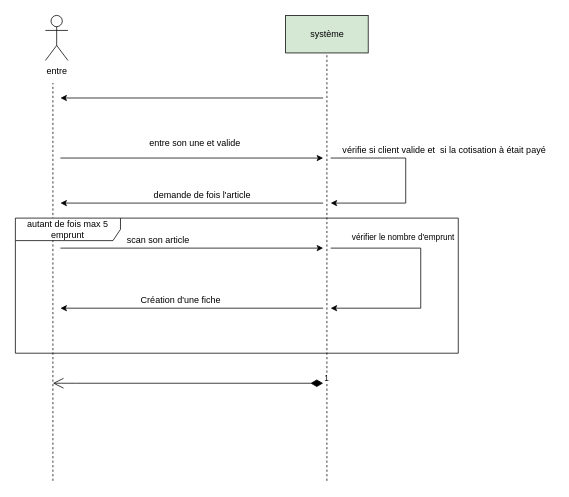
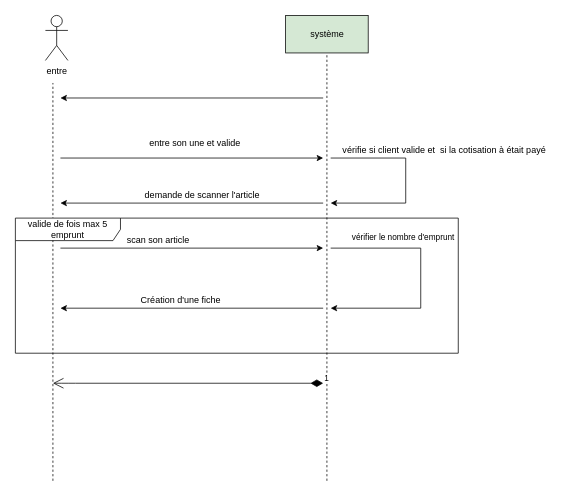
(201, 195) -> (201, 195)
(68, 229) -> (68, 229)
